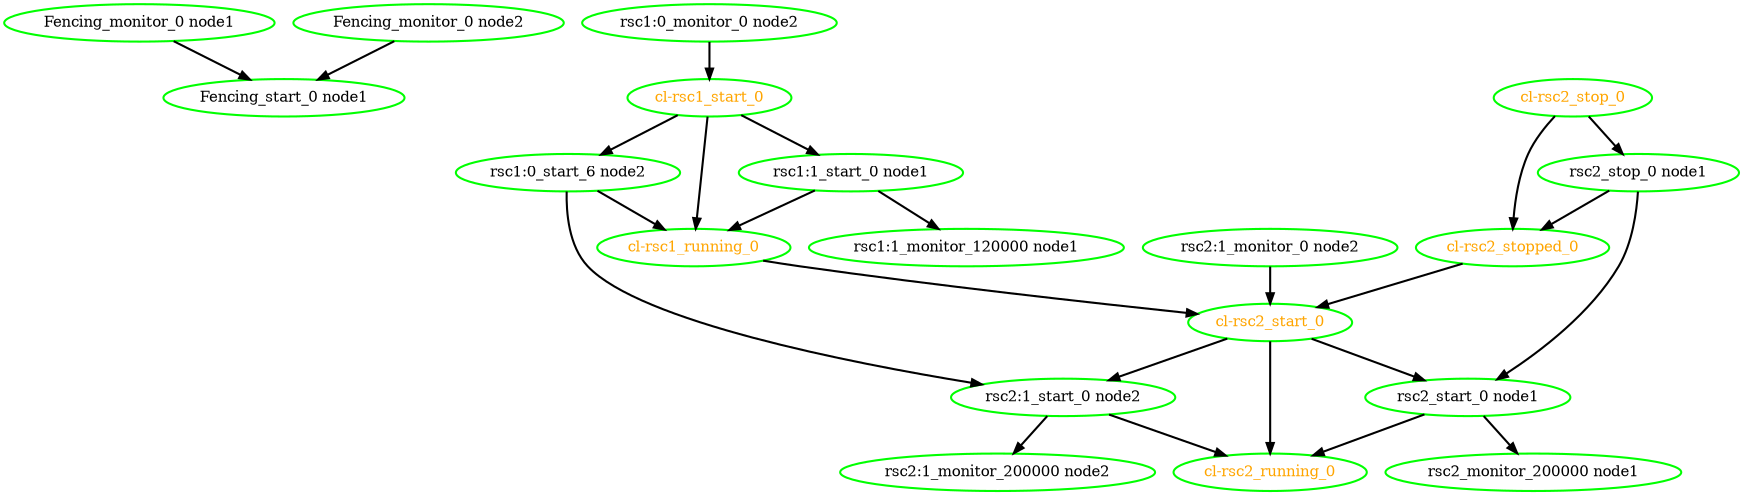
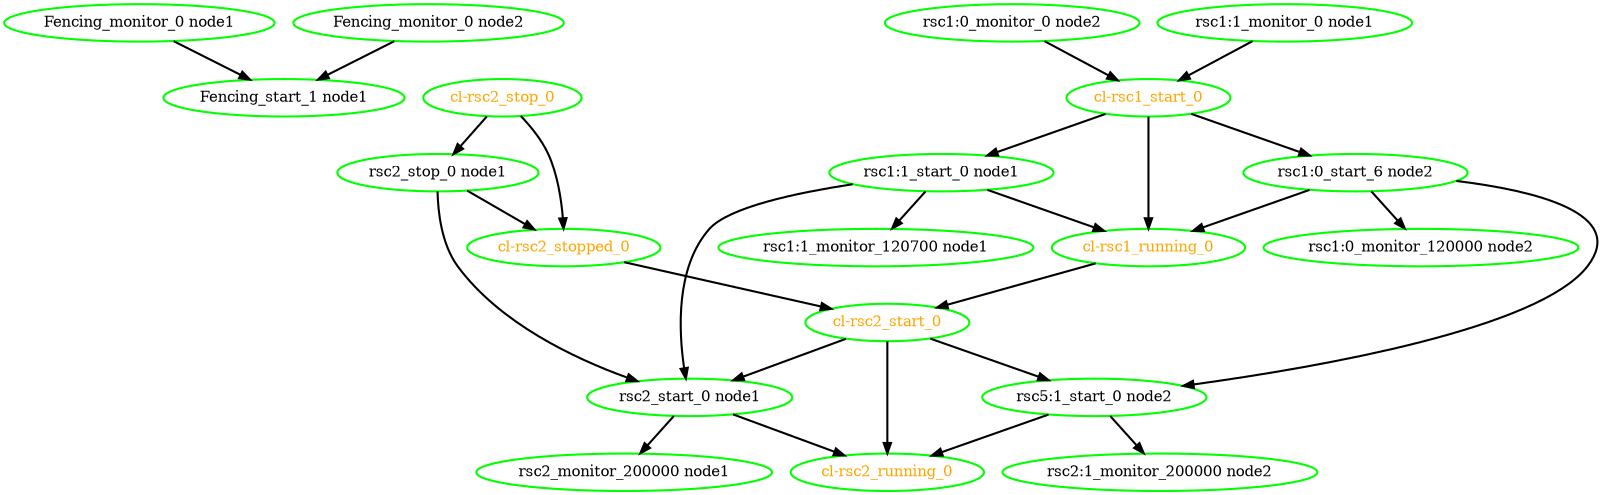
none -> (1285, 23)
(284, 98) -> (284, 98)
none -> (712, 227)
(966, 248) -> (876, 248)
(1270, 248) -> none
none -> (1421, 248)
(1063, 397) -> (1094, 397)
